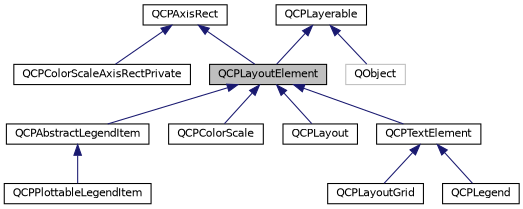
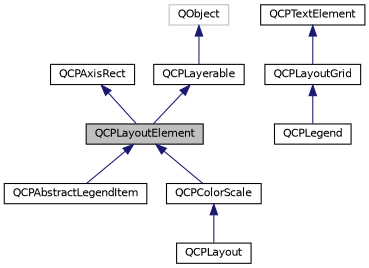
(352, 49) -> (199, 50)
(102, 74) -> none
(354, 106) -> none
(298, 108) -> (214, 229)
(459, 168) -> (313, 110)
(78, 194) -> none
